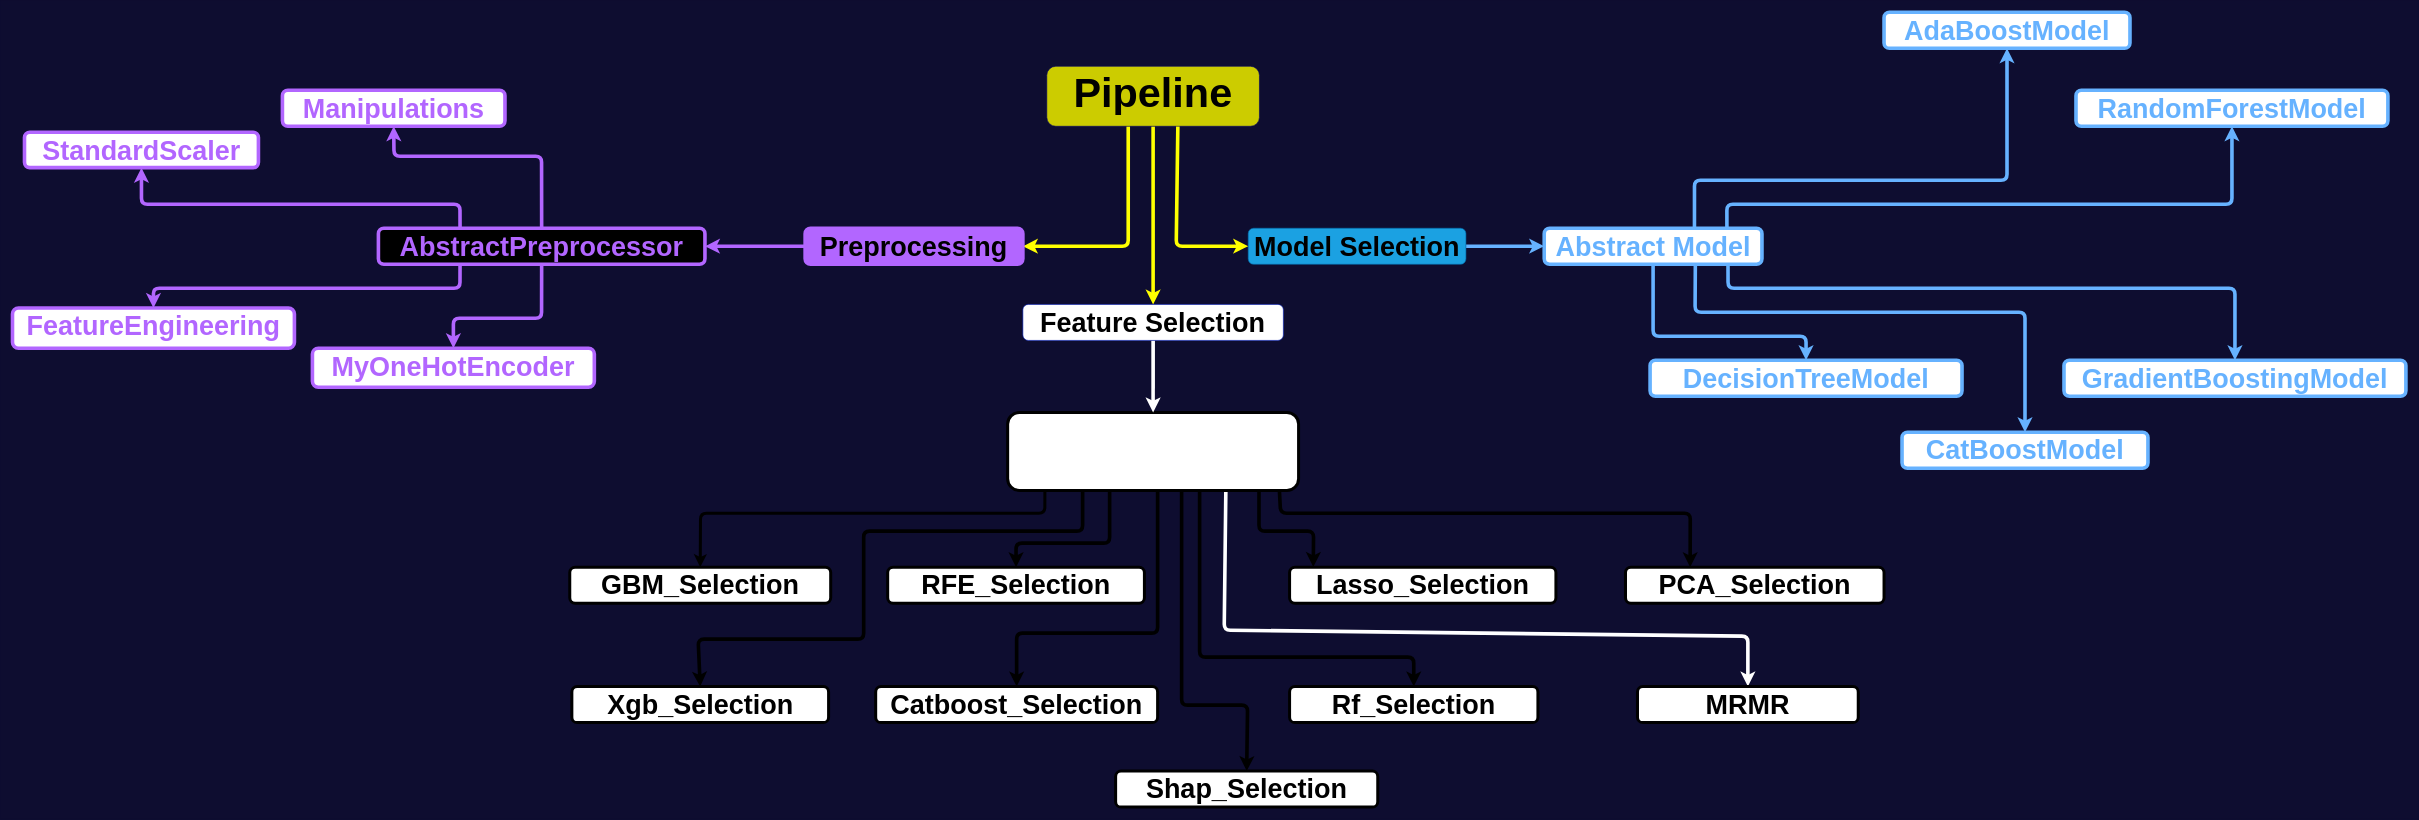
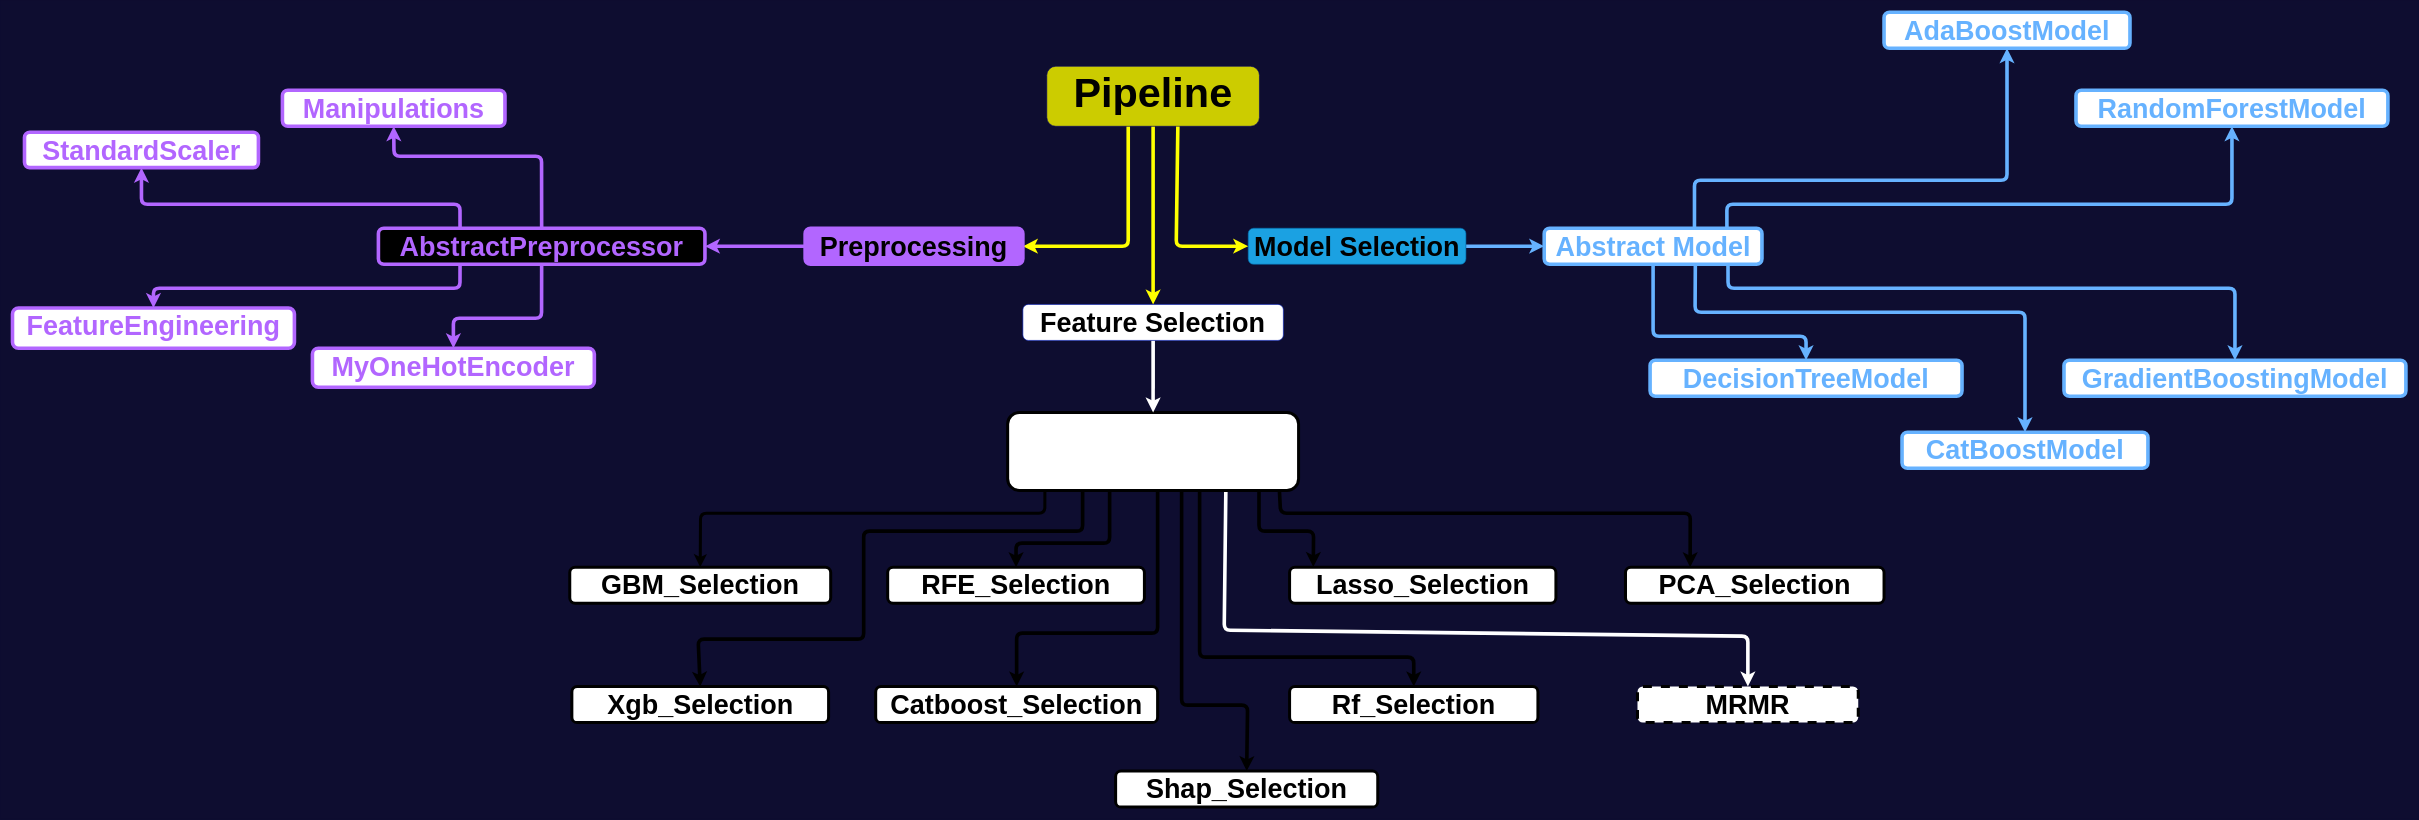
(1748, 705) -> (1748, 705)
